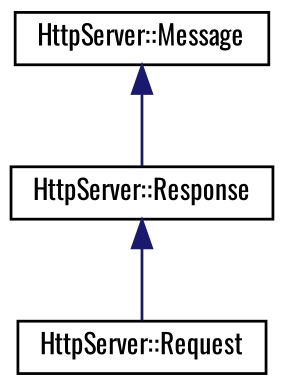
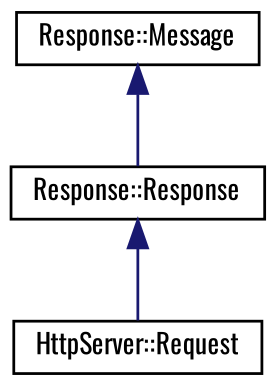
(142, 39) -> (138, 39)
(142, 193) -> (138, 193)
